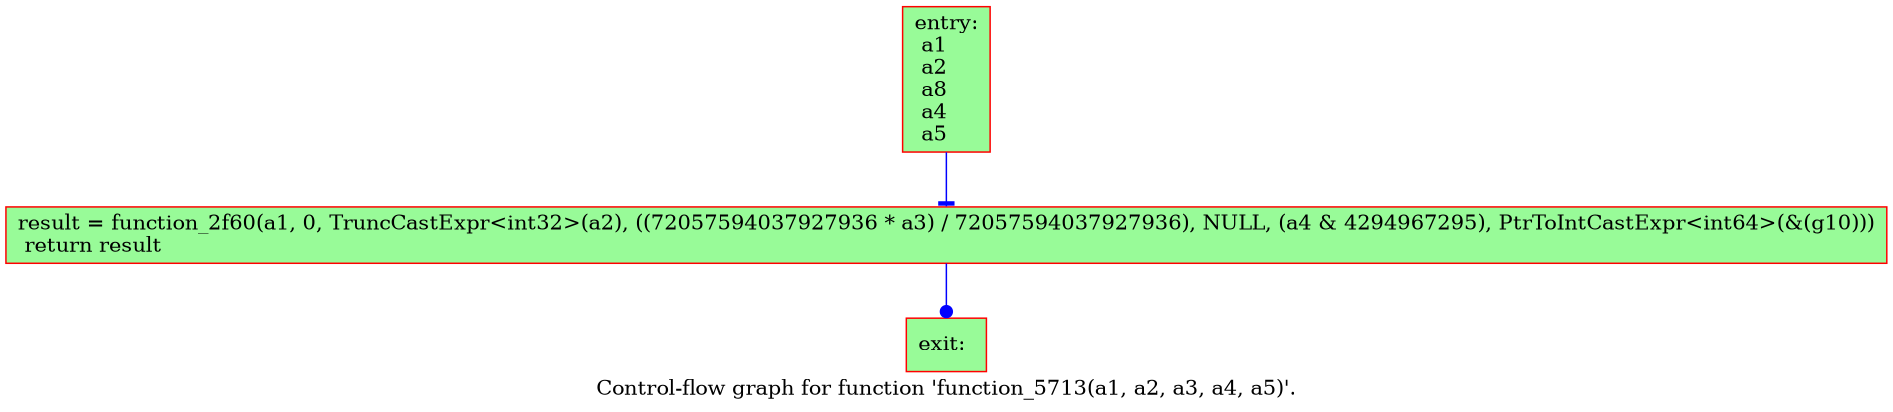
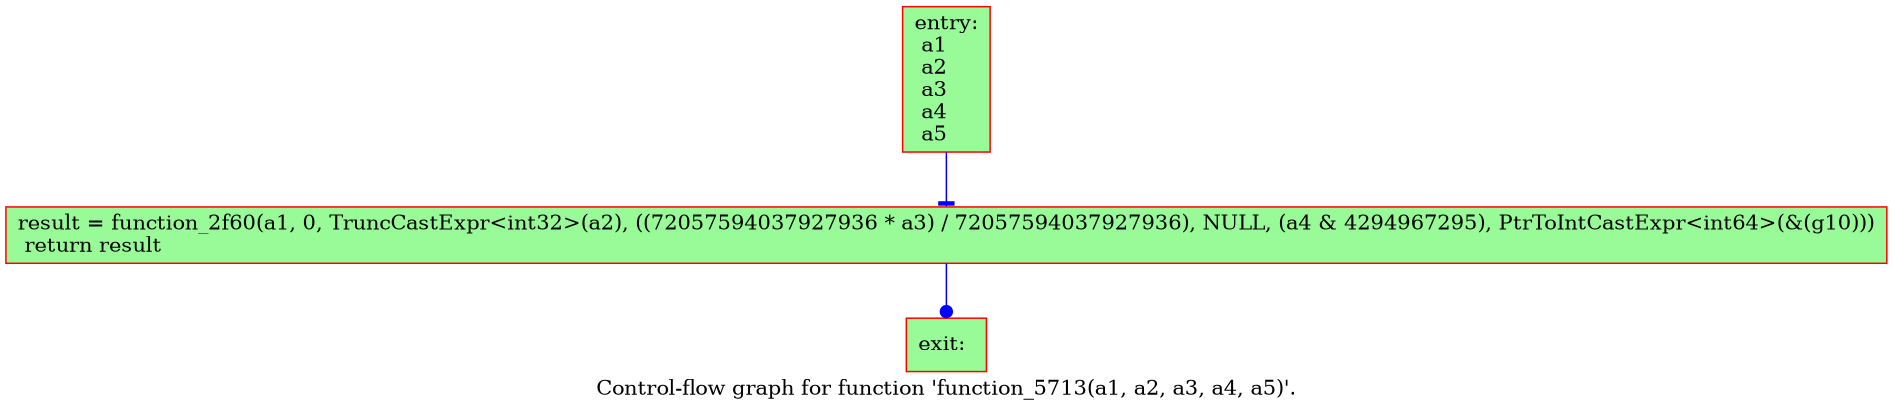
(931, 90) -> (931, 90)
